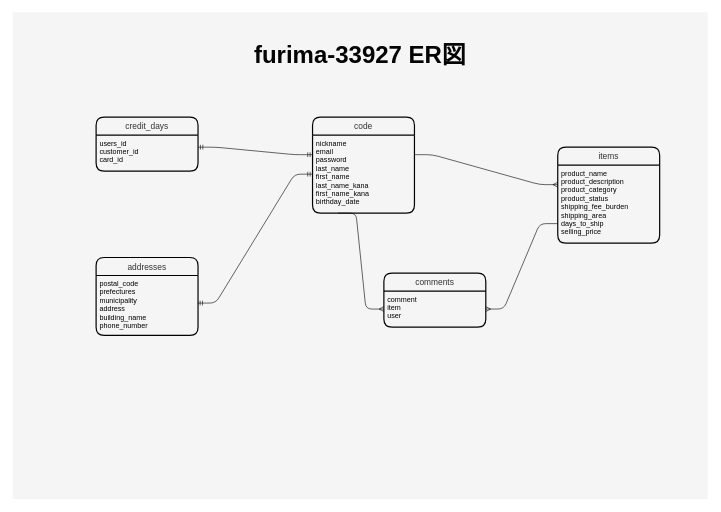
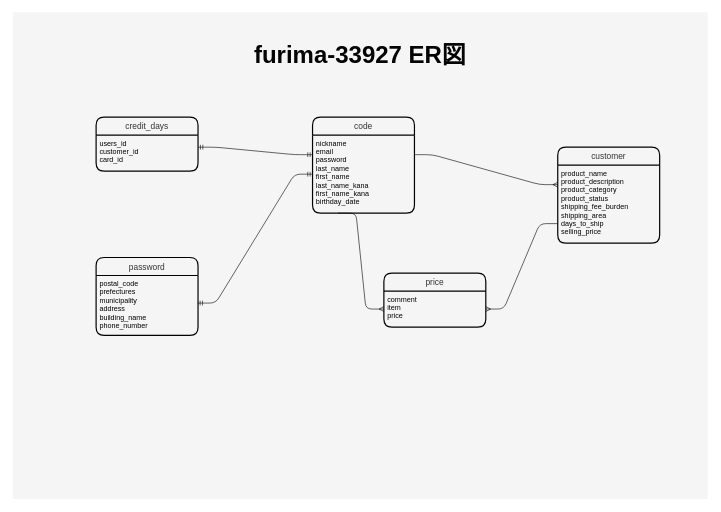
(608, 157) -> (608, 157)
(146, 267) -> (146, 267)
(434, 283) -> (434, 283)
(401, 299) -> (401, 299)
